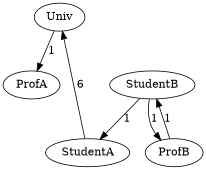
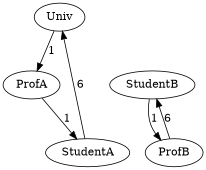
(123, 116) -> (57, 116)
(168, 119) -> (168, 119)
